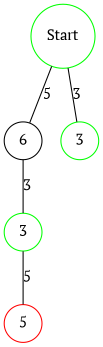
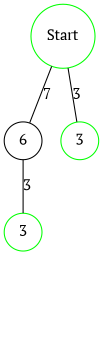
(47, 95) -> (47, 95)
(23, 323) -> none
